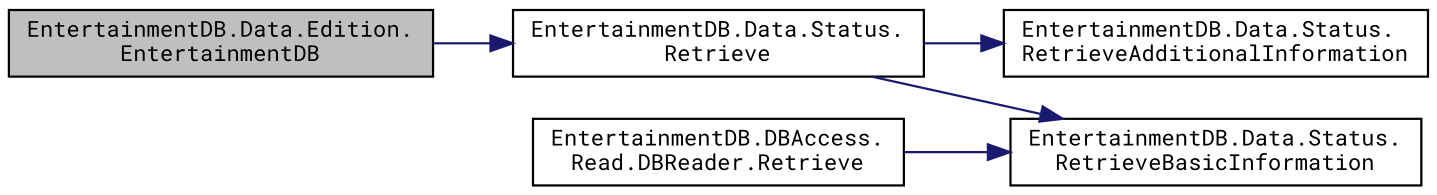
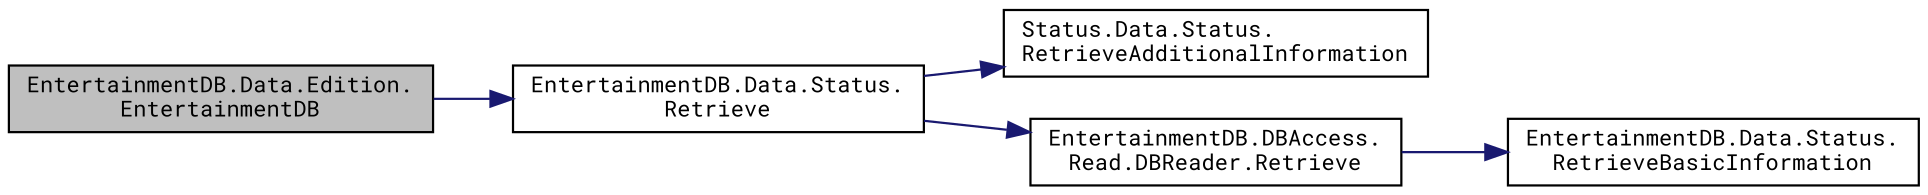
(1216, 43) -> (1216, 43)
(956, 95) -> (965, 125)
